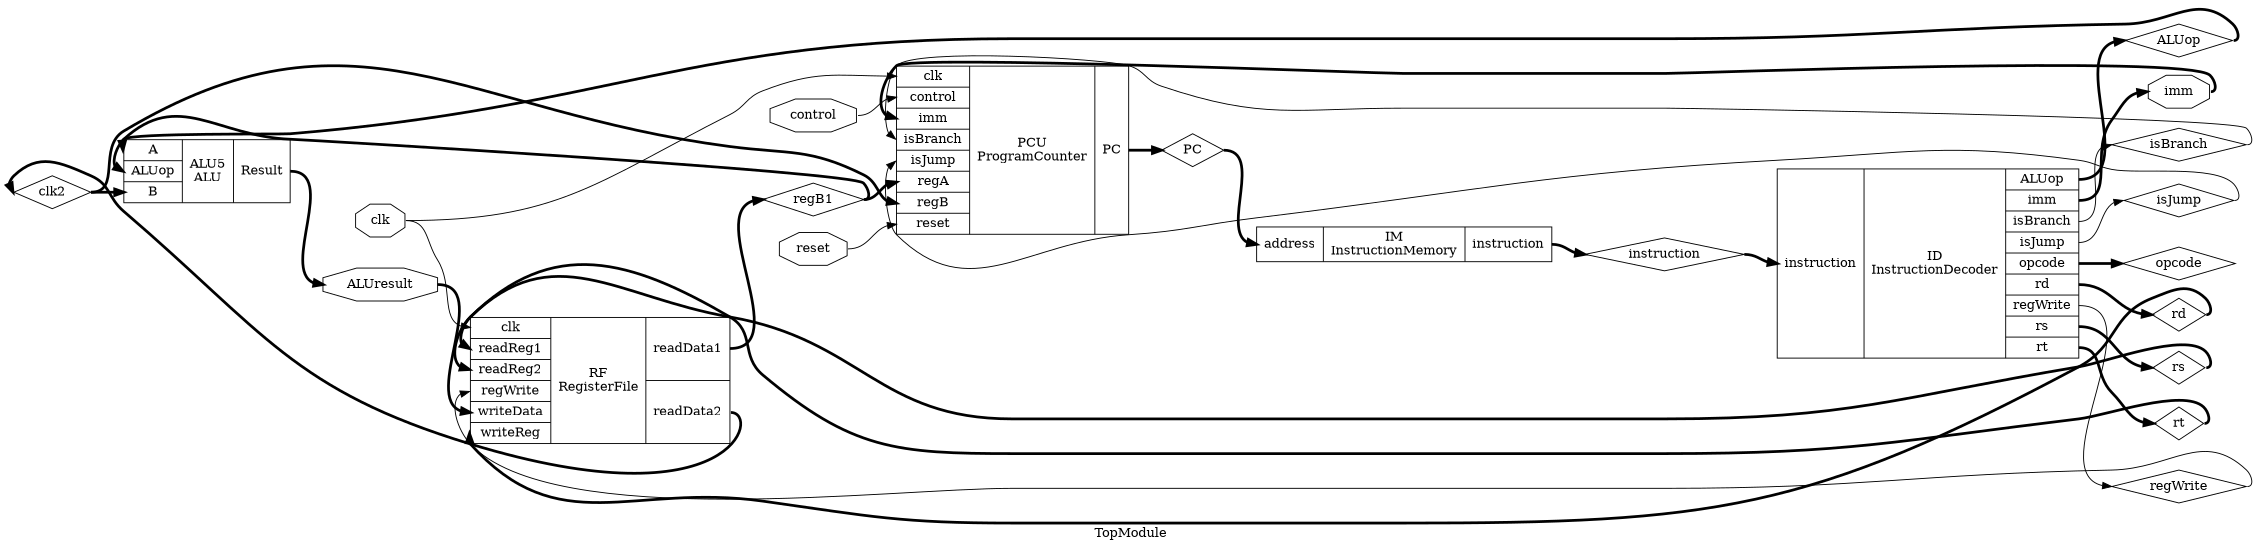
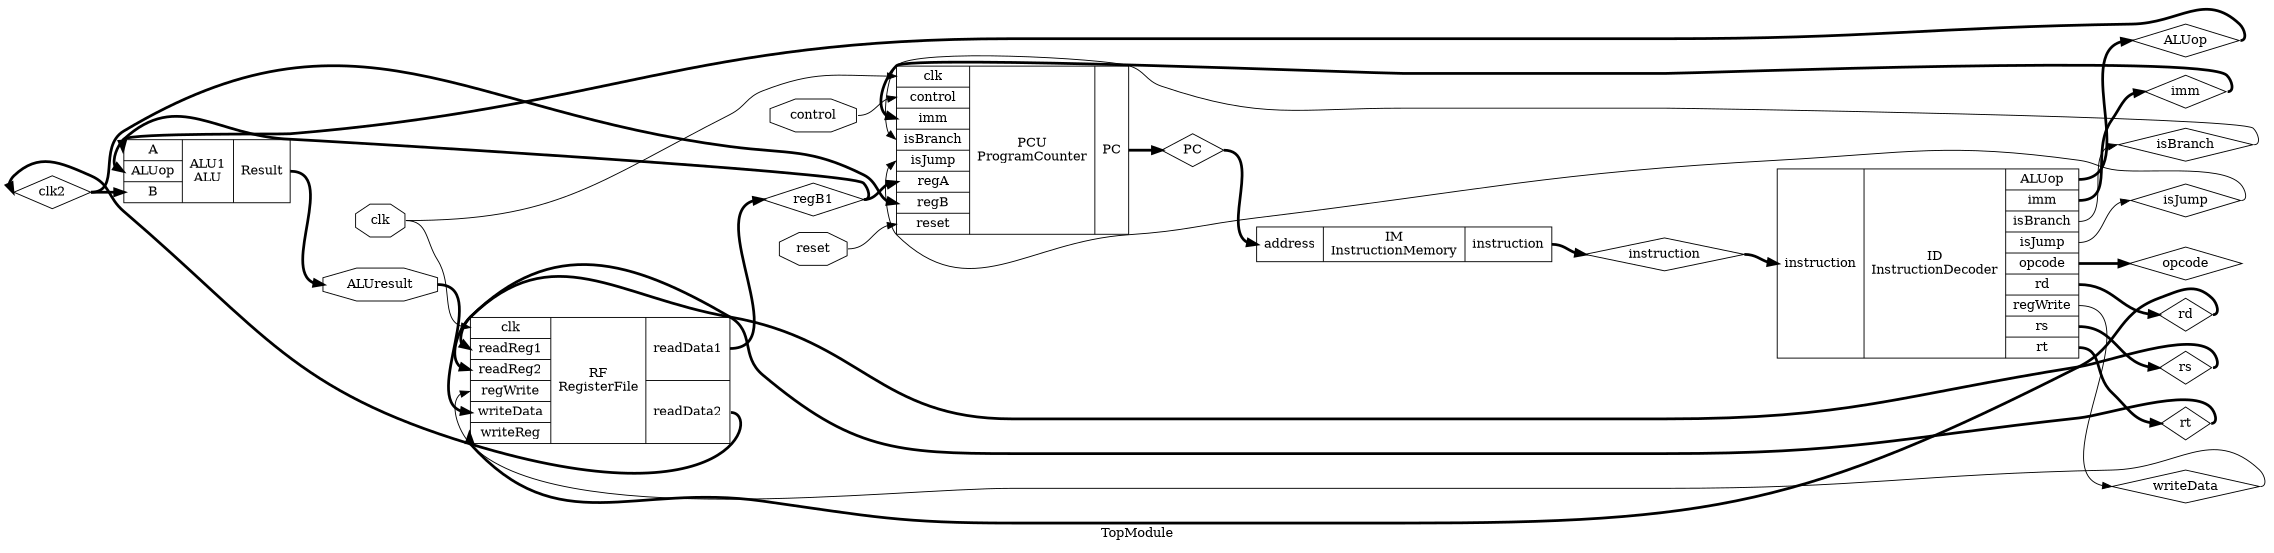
(2179, 92) -> (2186, 92)
(208, 164) -> (208, 164)
(2179, 487) -> (2186, 487)
